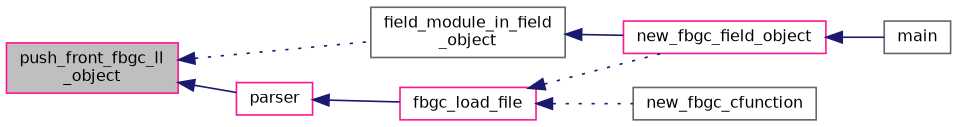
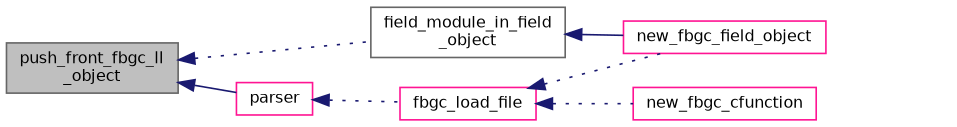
(917, 37) -> none
(92, 68) -> (92, 68)
(365, 101) -> (365, 101)
(725, 104) -> (725, 104)
